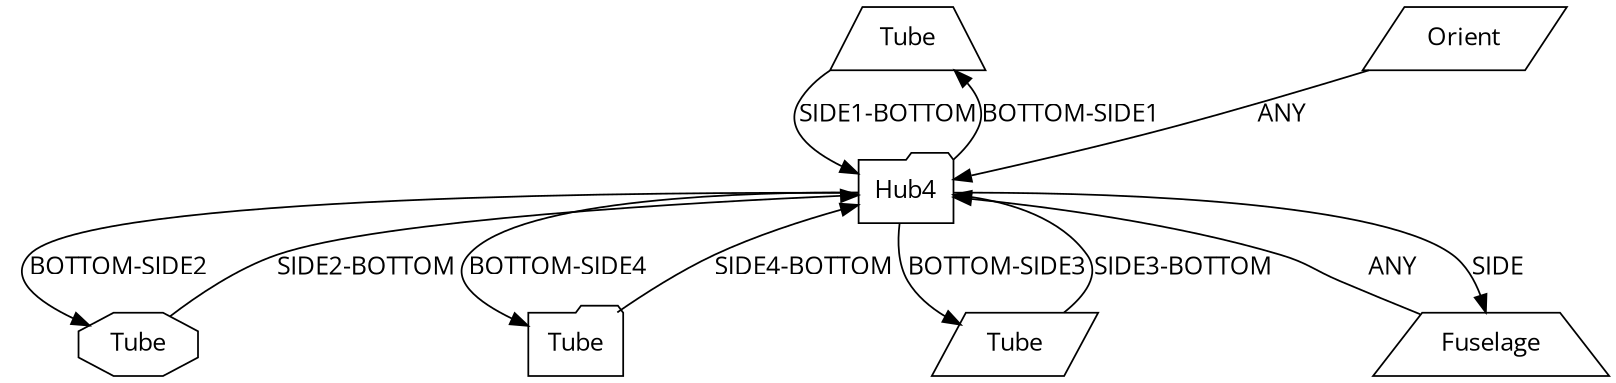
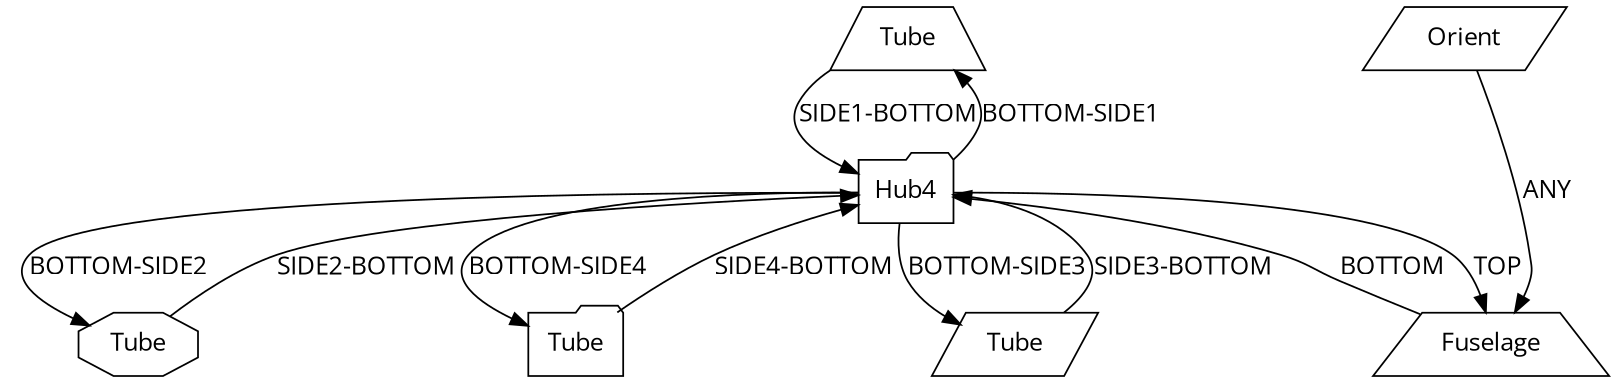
(1171, 127) -> (1514, 182)
(1393, 268) -> (1393, 268)
(1498, 268) -> (1498, 268)
